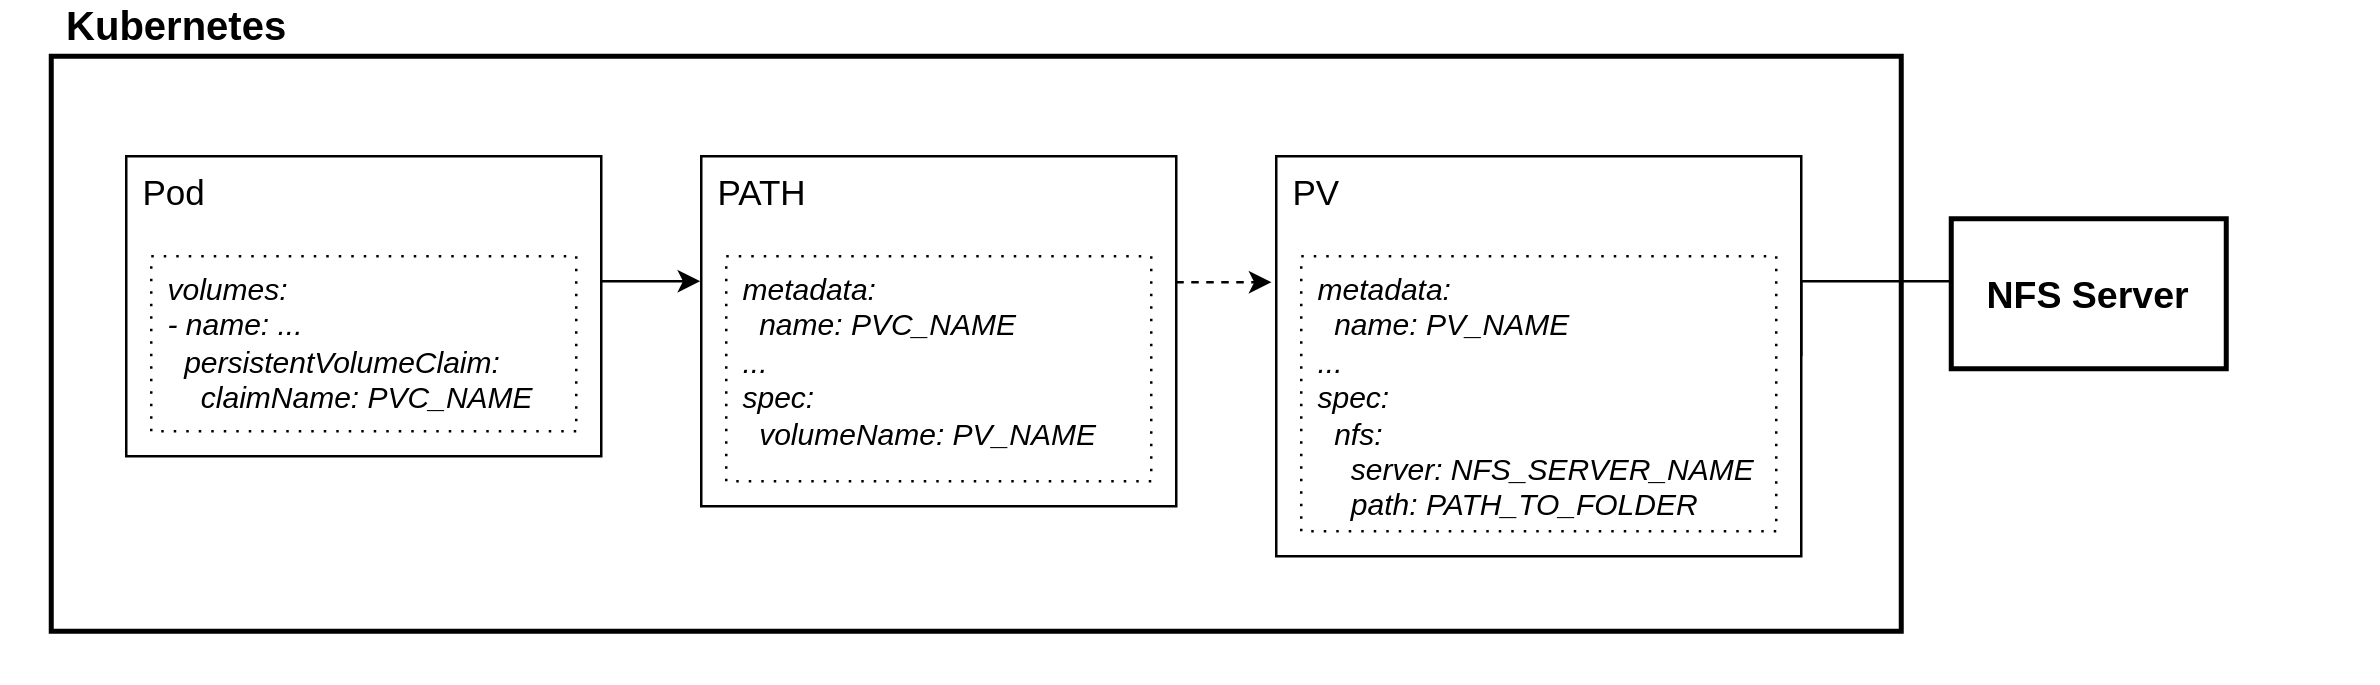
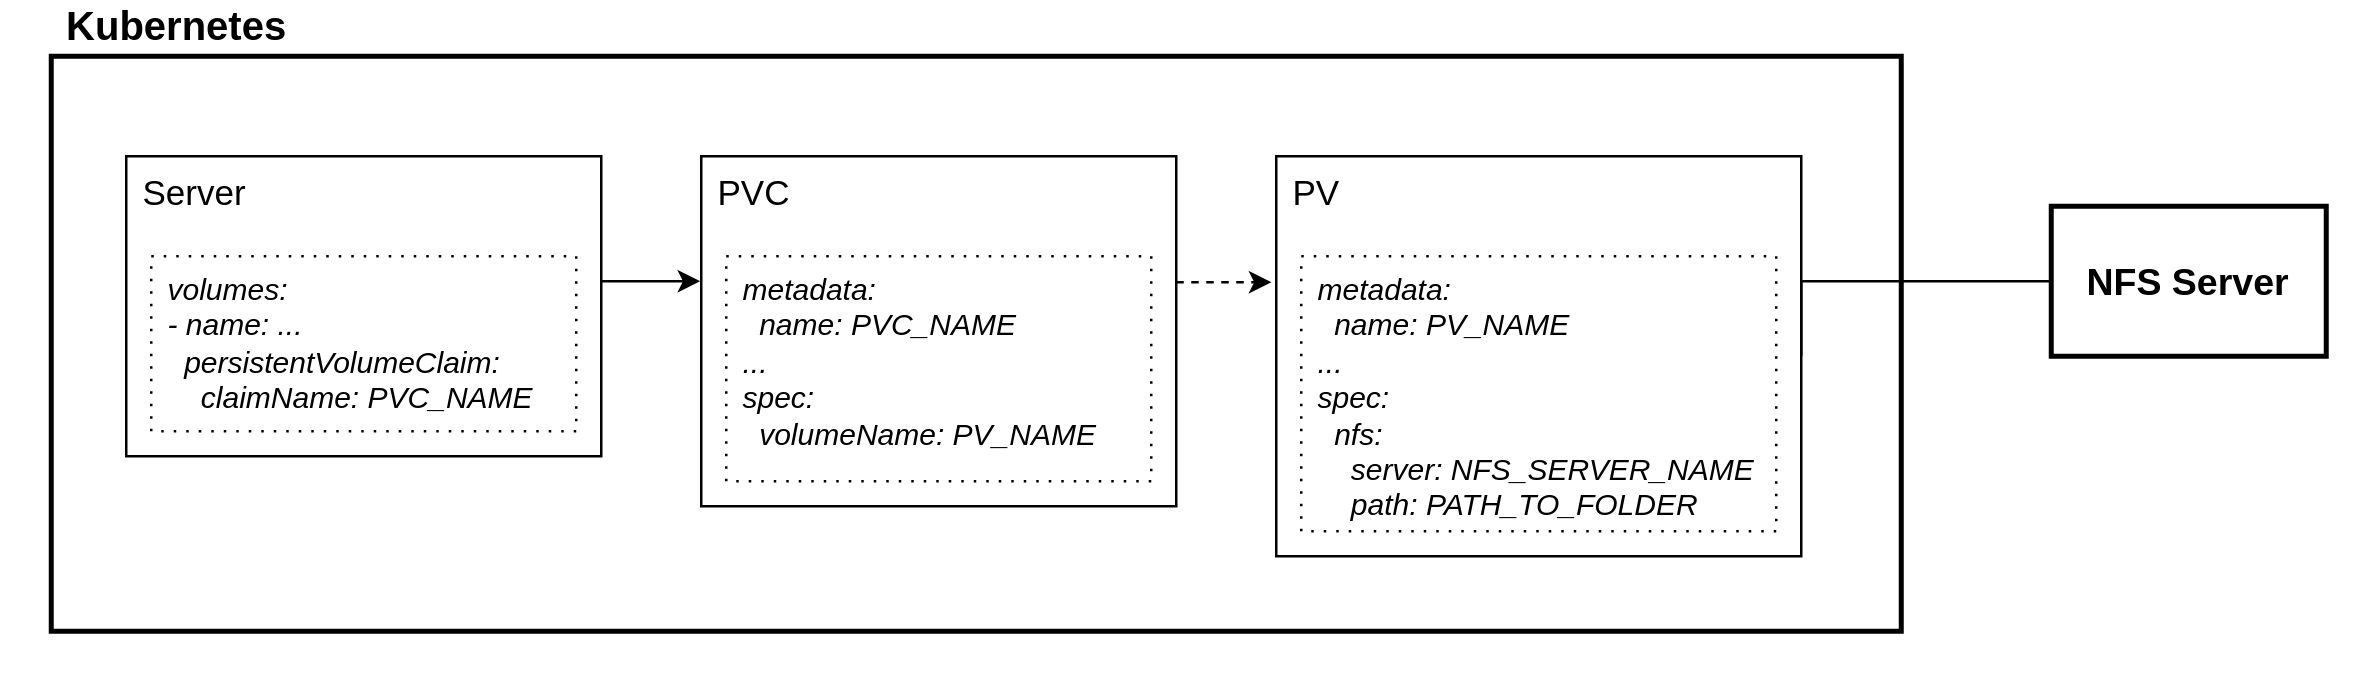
(173, 195) -> (203, 195)
(758, 195) -> (748, 195)
(2089, 294) -> (2189, 281)
